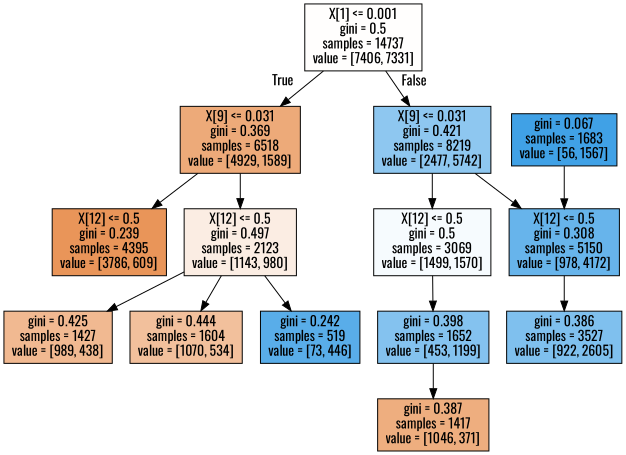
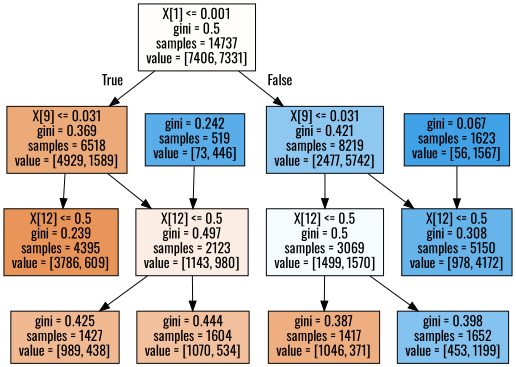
(564, 140) -> (457, 140)
(275, 289) -> (194, 182)
(564, 337) -> none
(433, 376) -> (324, 288)
